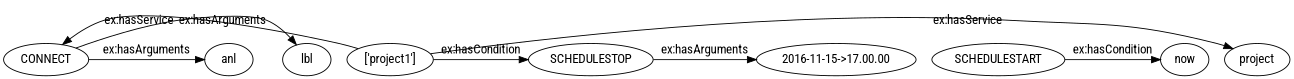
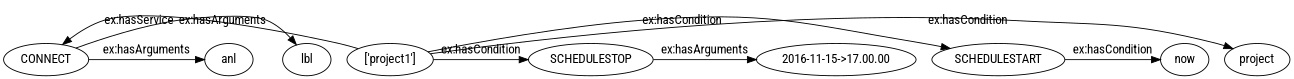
none -> (684, 18)
(968, 21) -> (968, 21)
